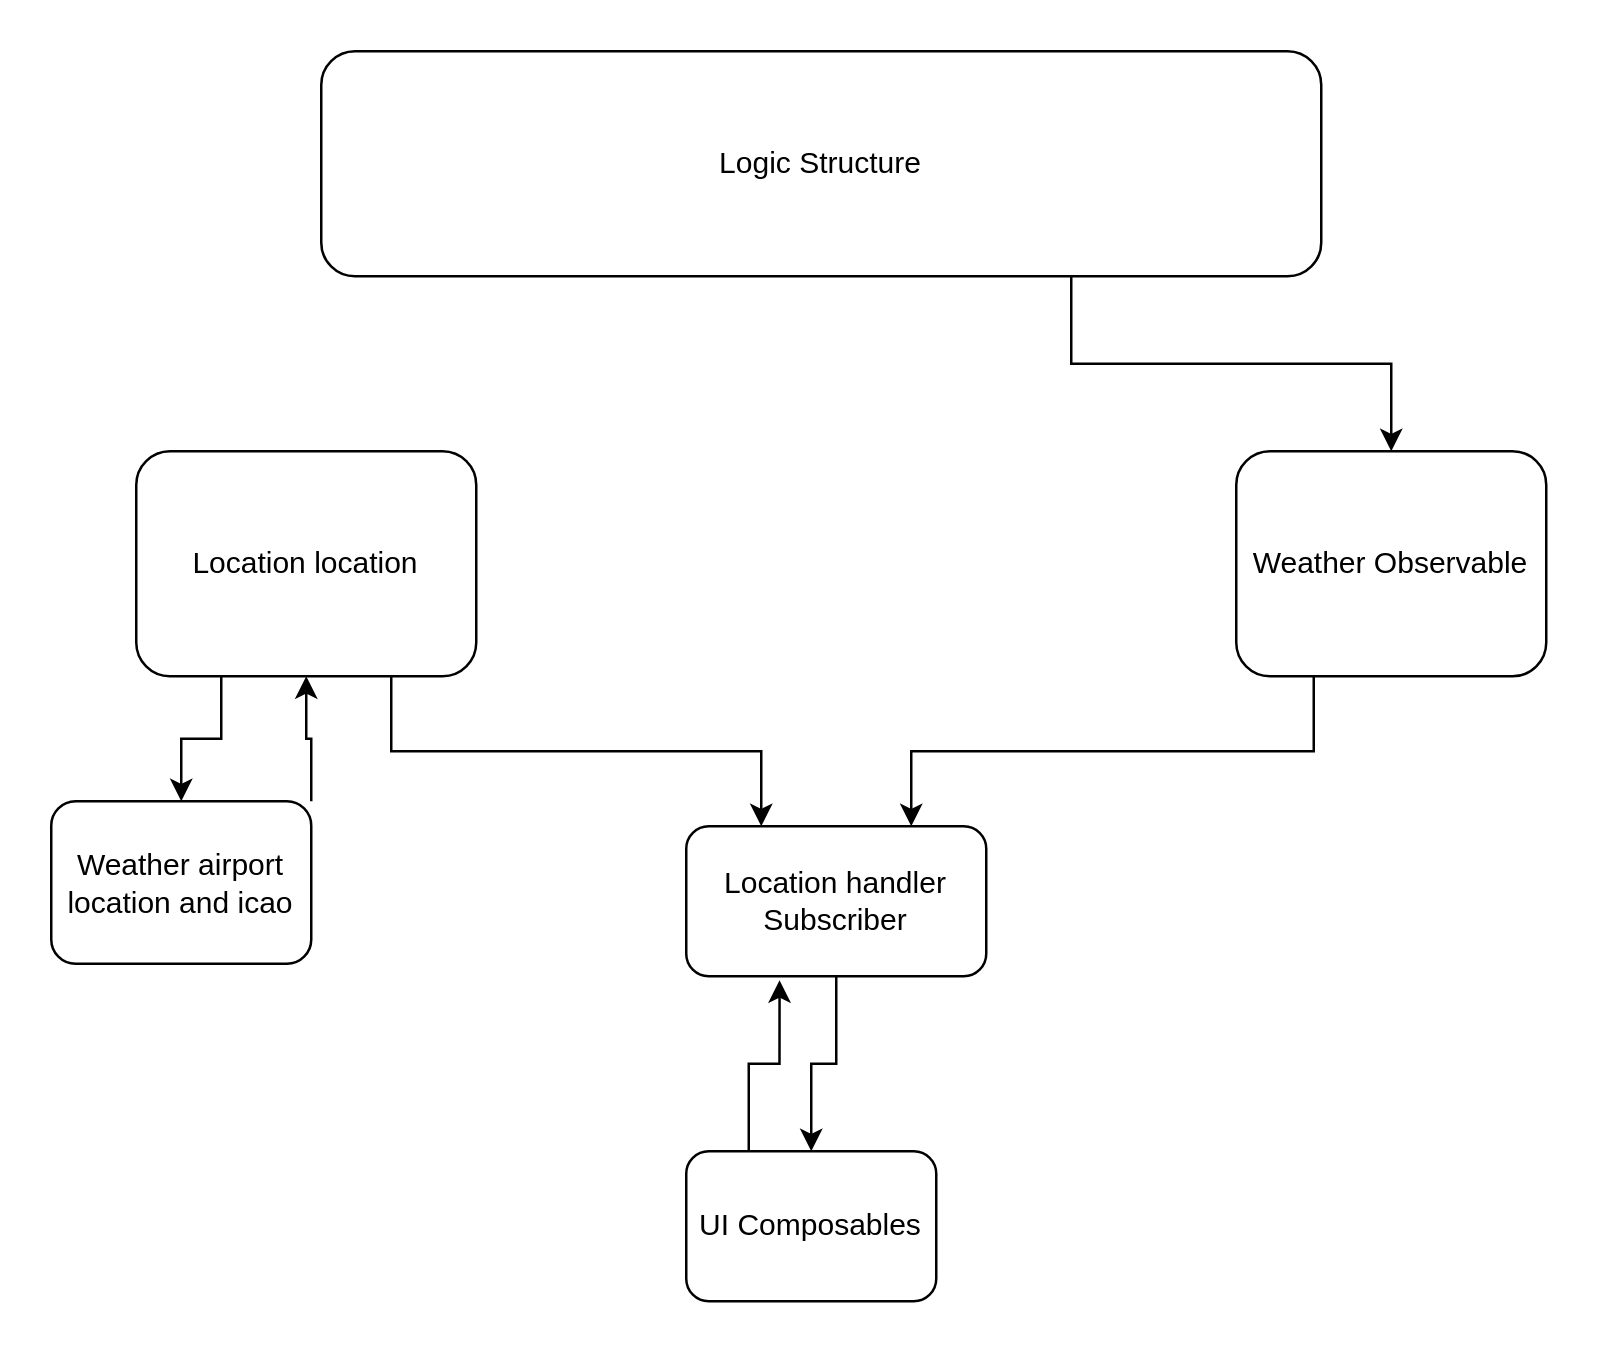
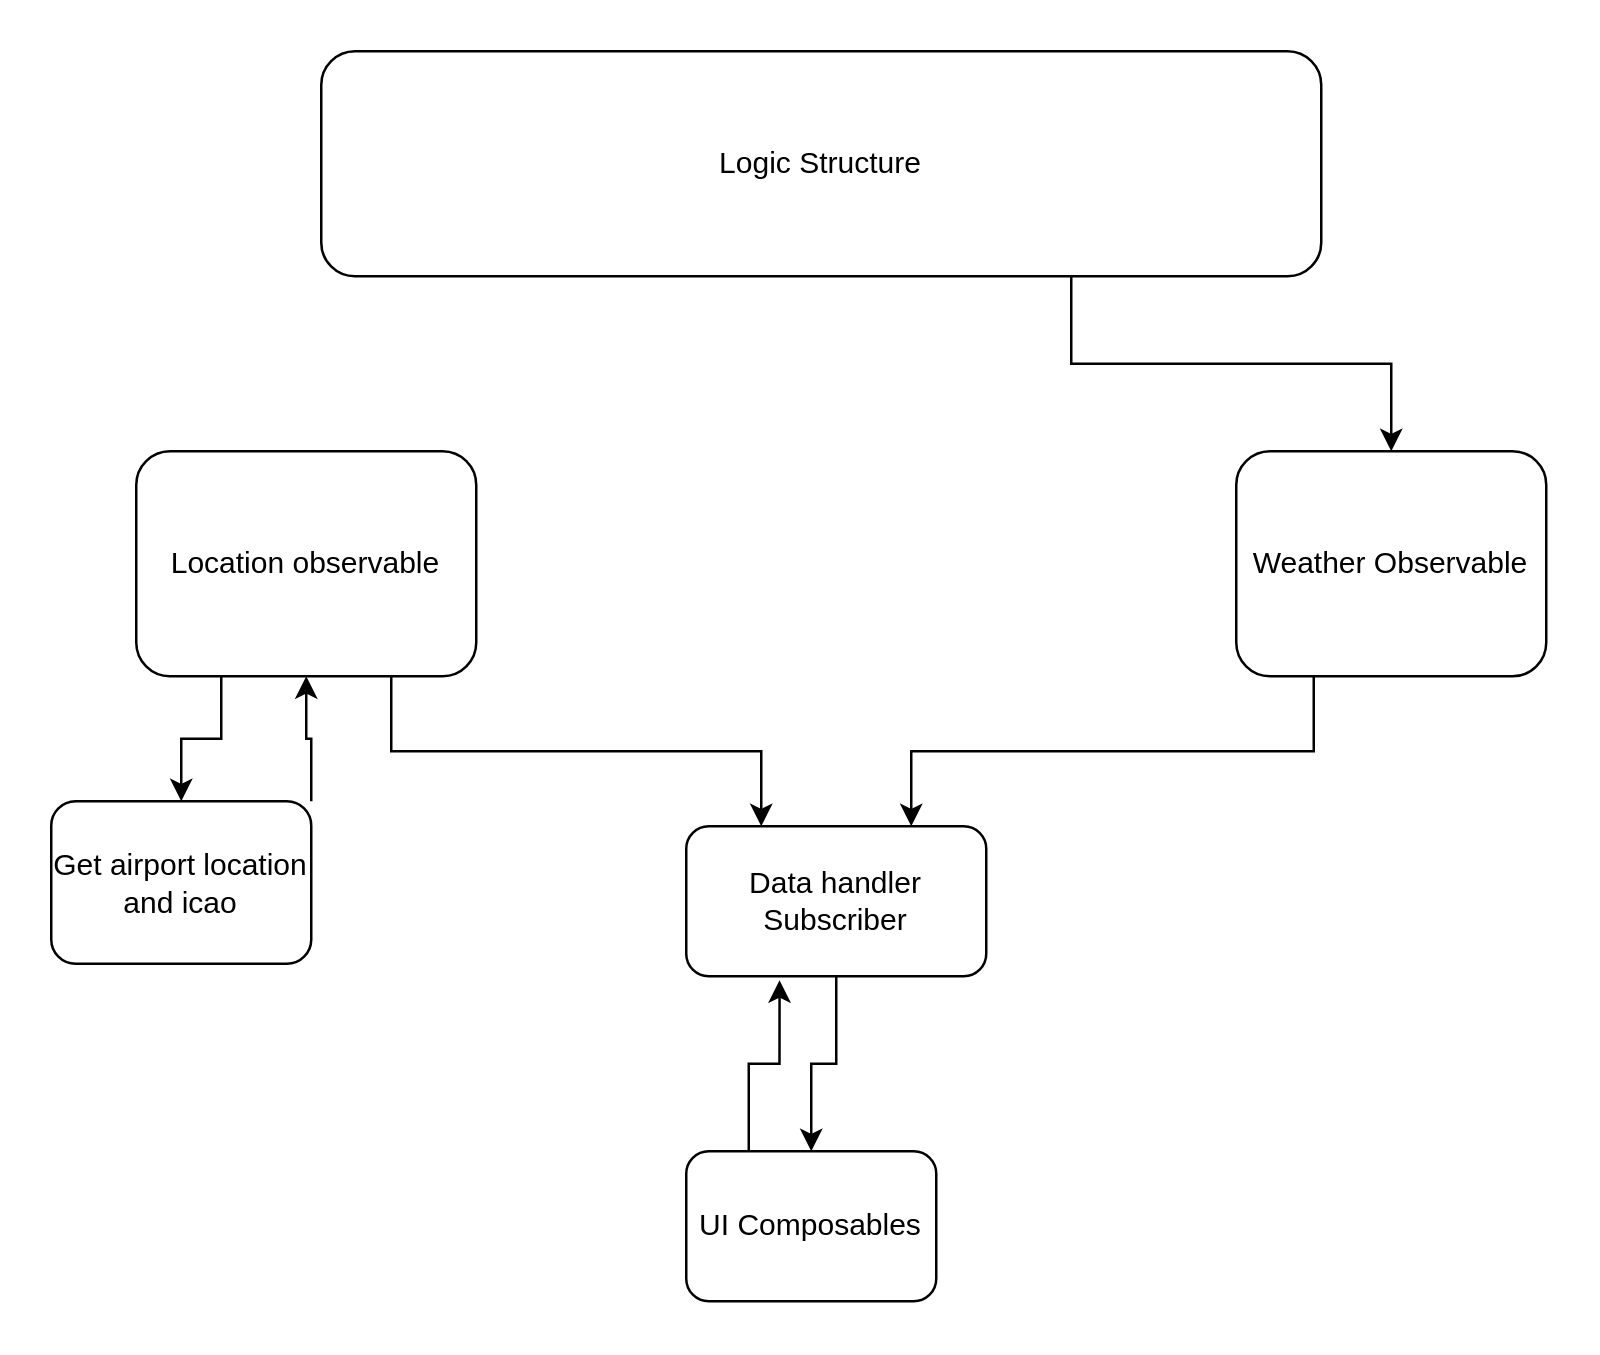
(306, 564) -> (306, 564)
(181, 884) -> (181, 884)
(836, 901) -> (836, 901)
